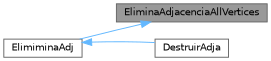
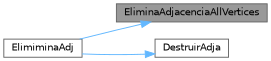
(123, 42) -> (114, 55)
